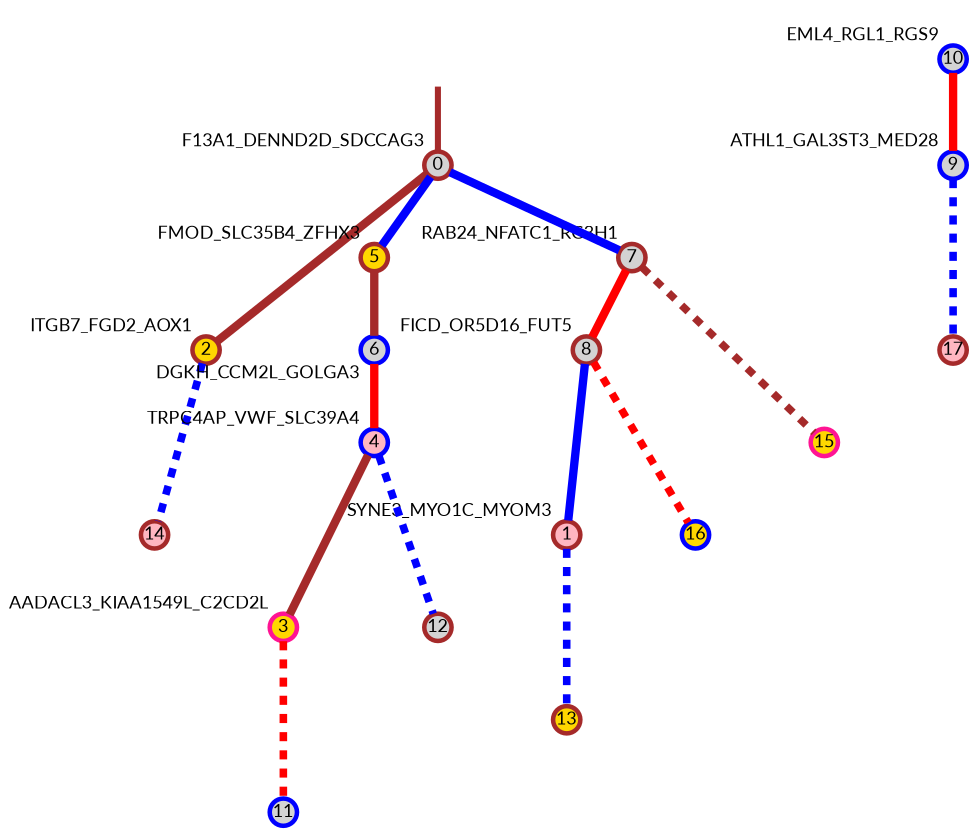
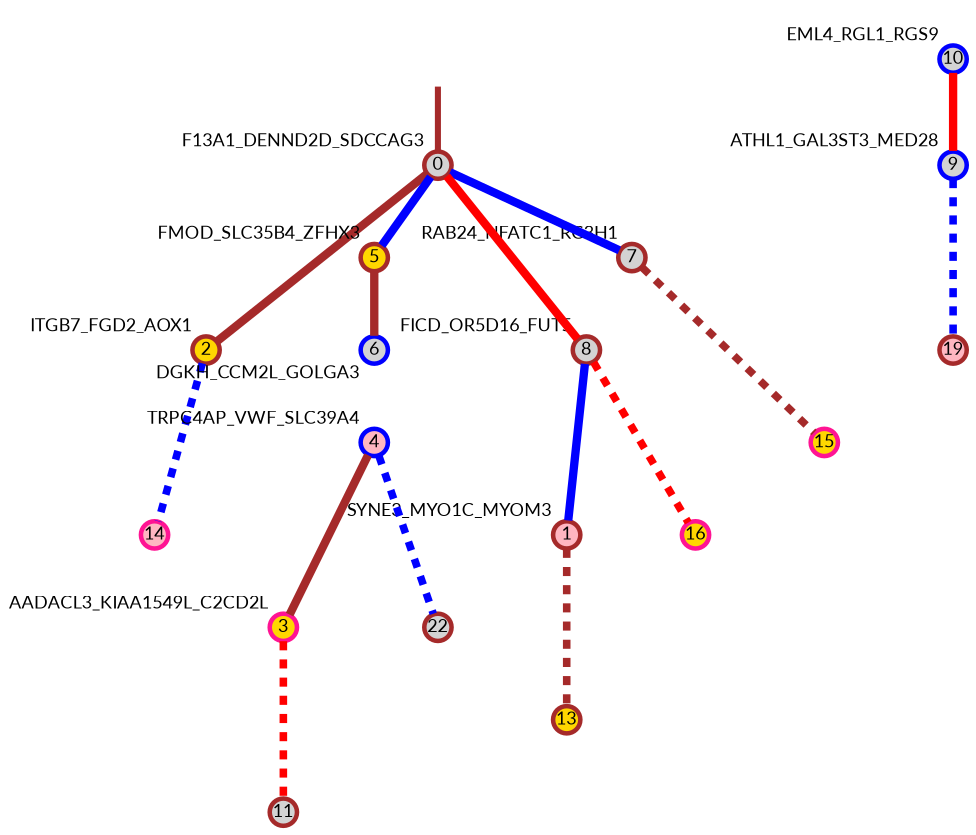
(609, 304) -> (512, 258)
(953, 350) -> (953, 350)
(374, 396) -> none
(155, 535) -> (155, 535)
(696, 535) -> (696, 535)
(438, 627) -> (438, 627)
(567, 627) -> (567, 627)
(283, 812) -> (283, 812)
